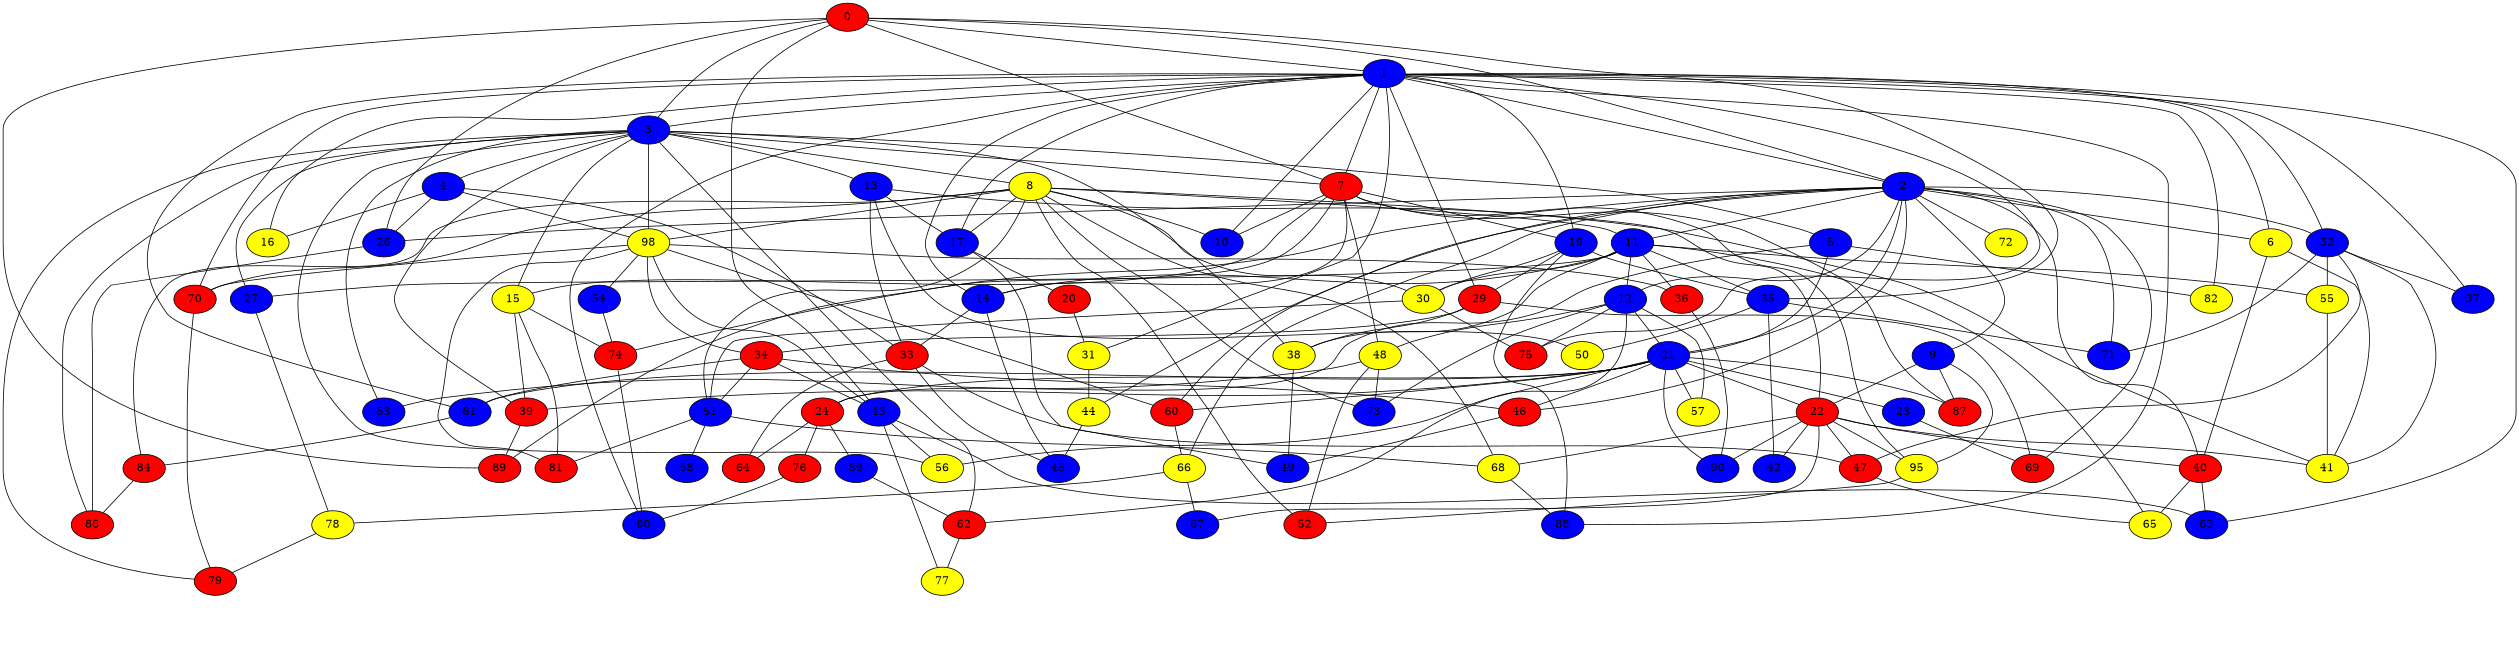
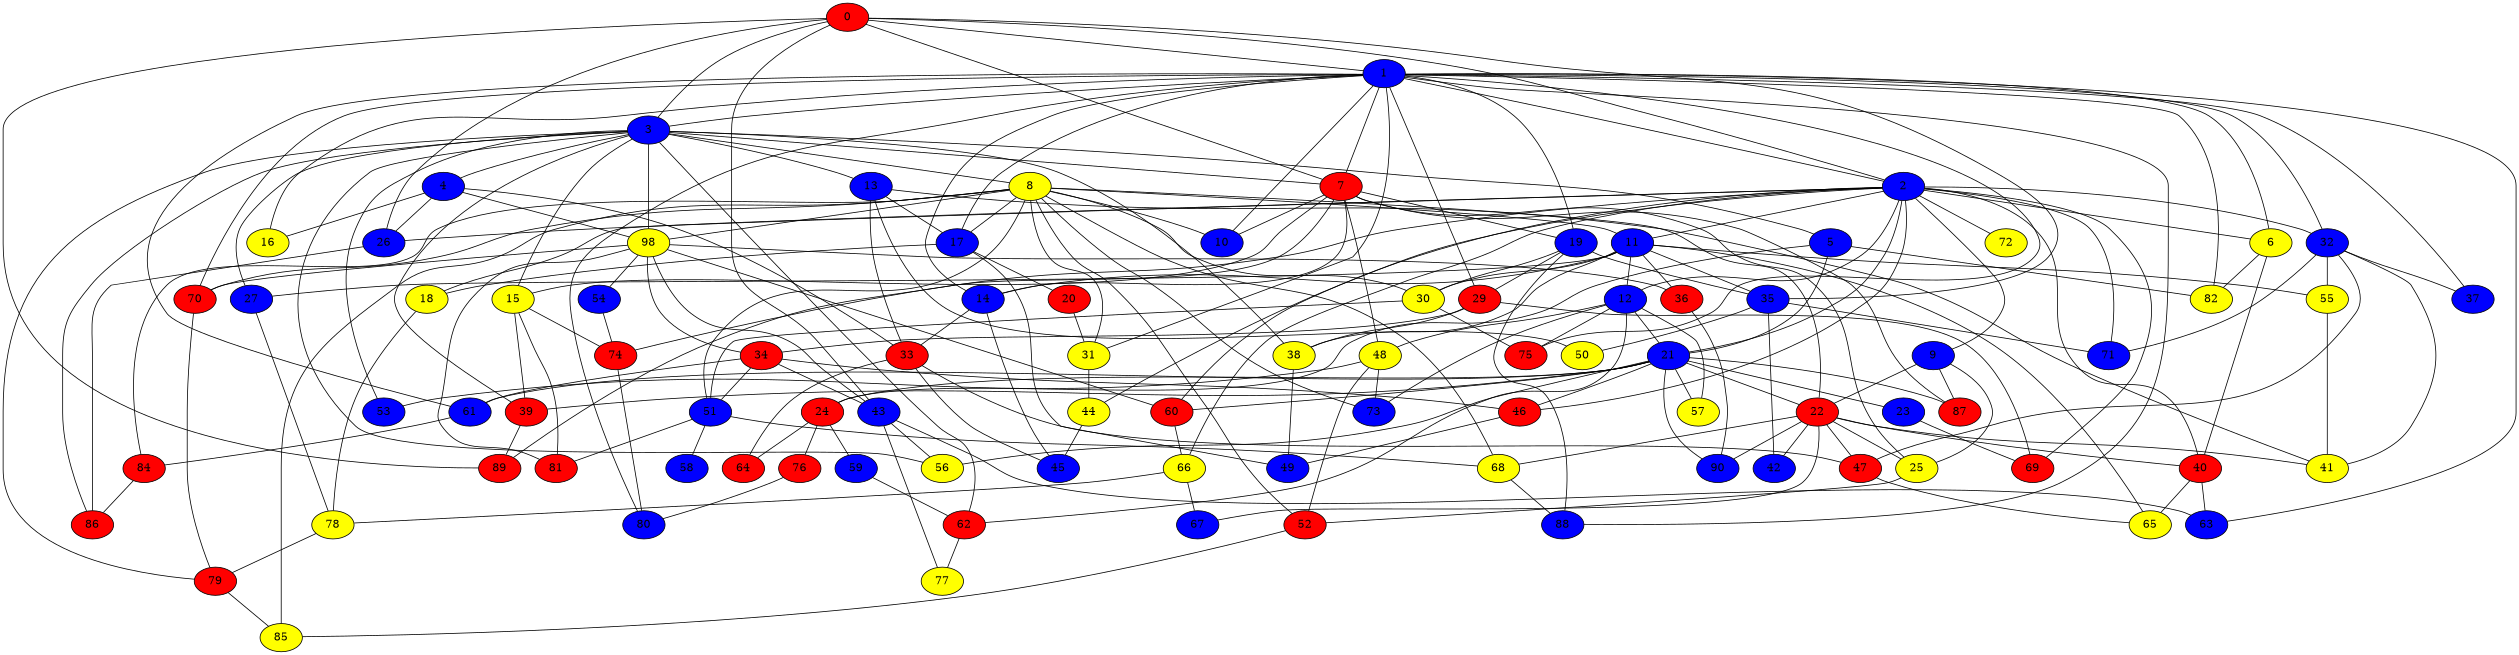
none -> (1065, 268)
none -> (427, 299)
(2369, 334) -> (2241, 271)
(1917, 468) -> (1917, 468)
none -> (281, 638)
